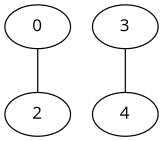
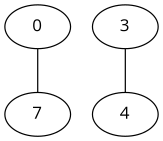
(38, 114) -> (38, 114)
